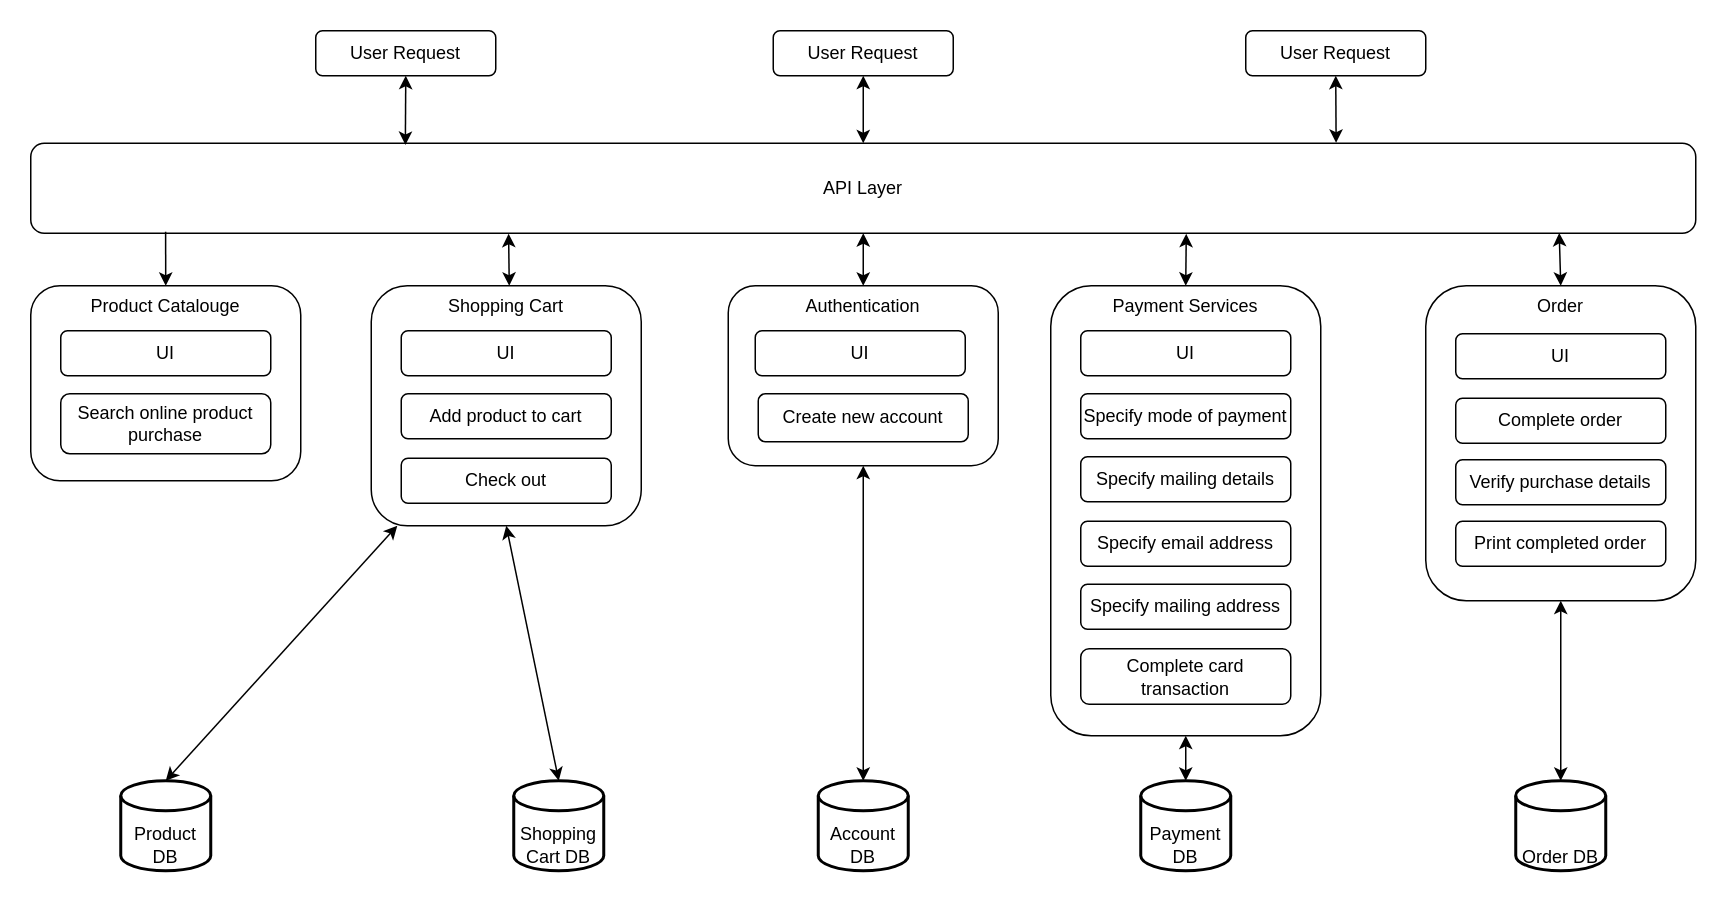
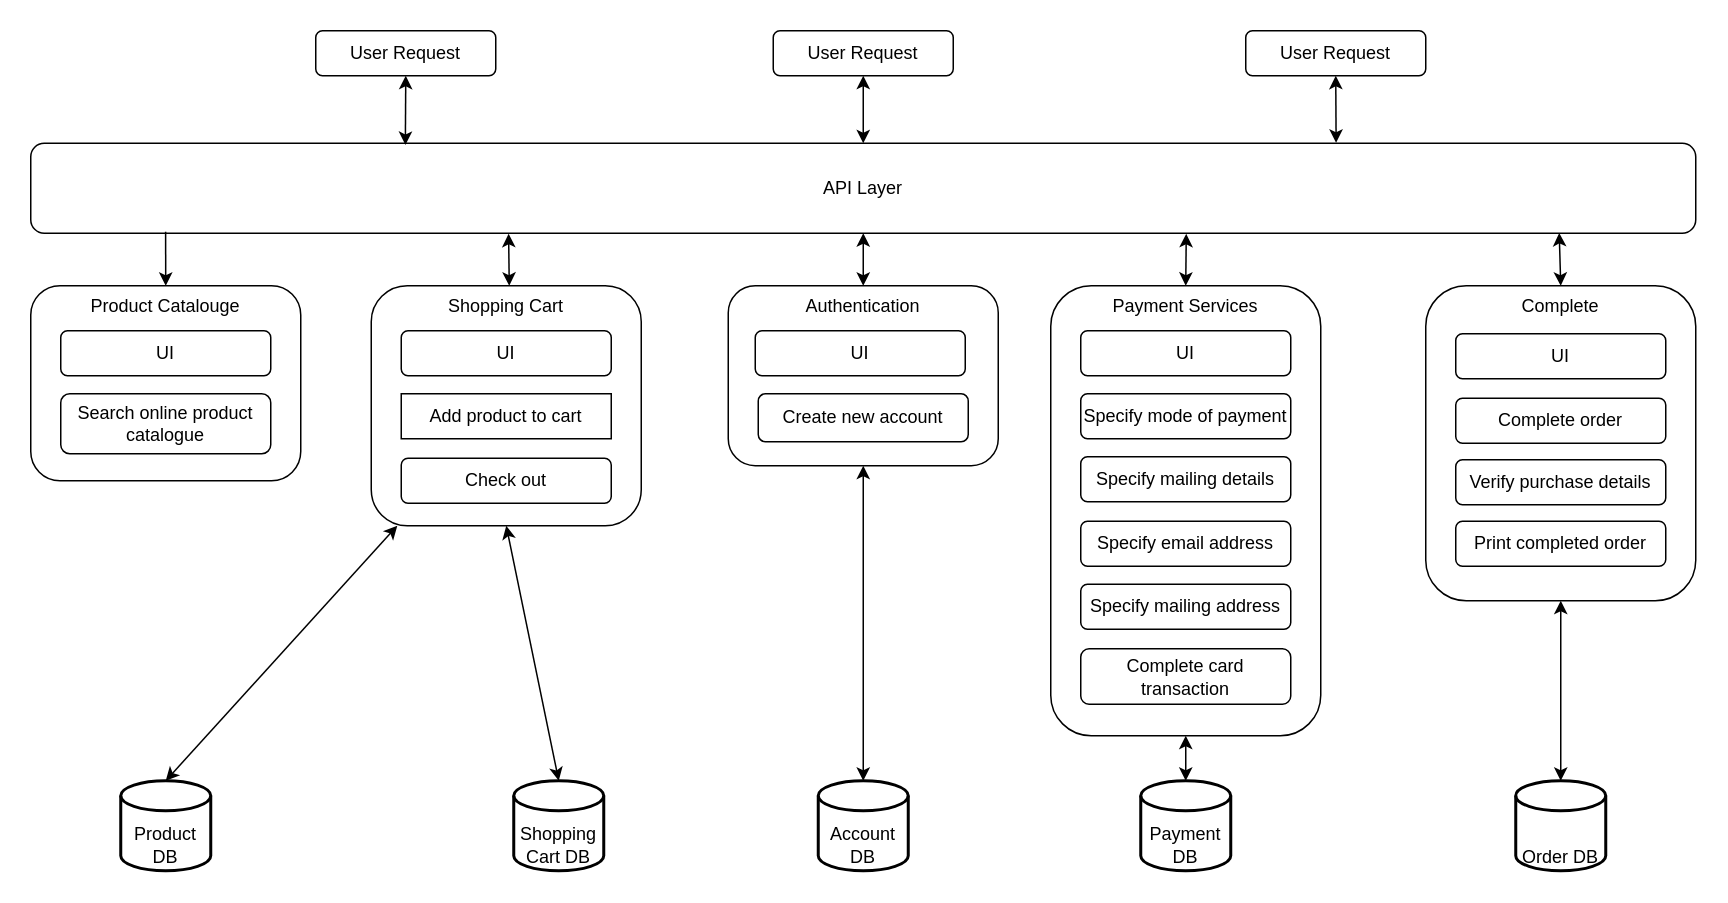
(1561, 307) -> (1561, 307)
(506, 416) -> (506, 416)
(166, 424) -> (166, 424)
